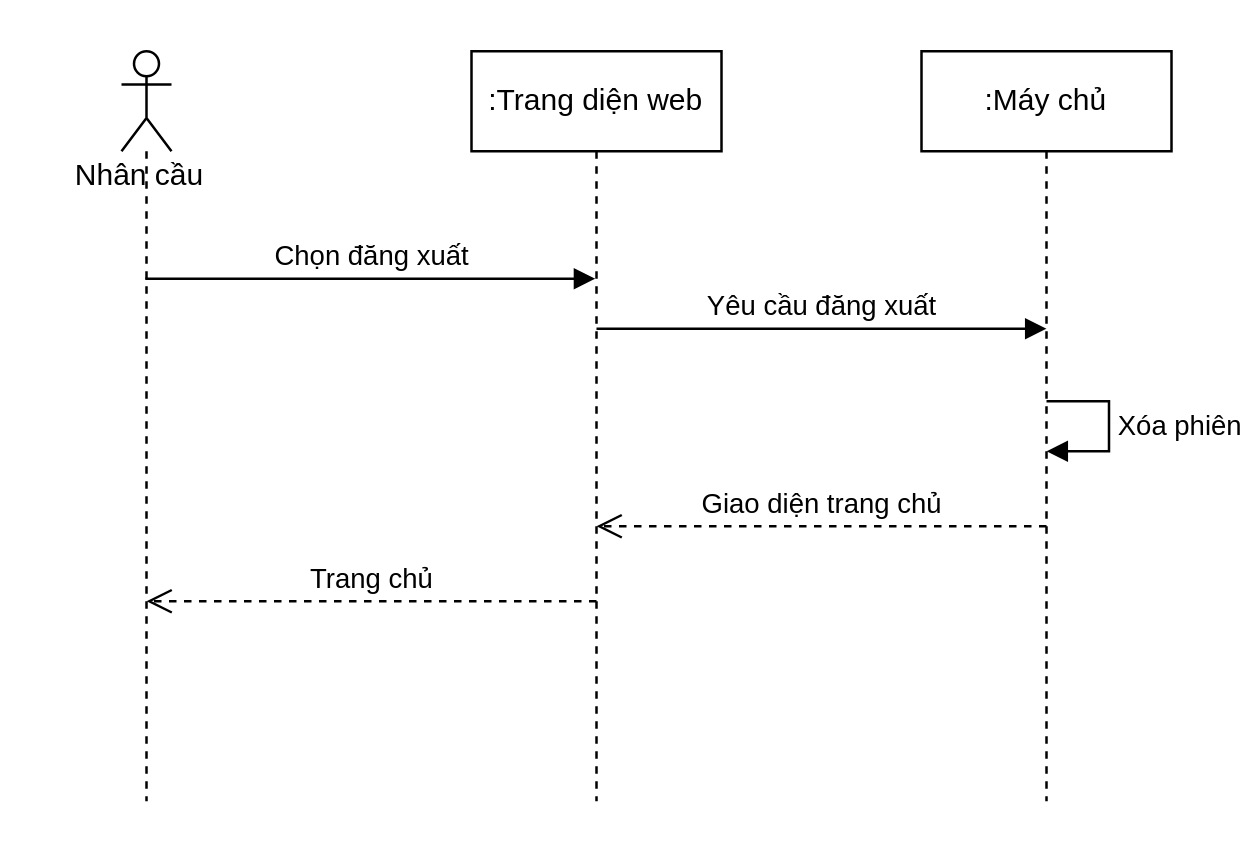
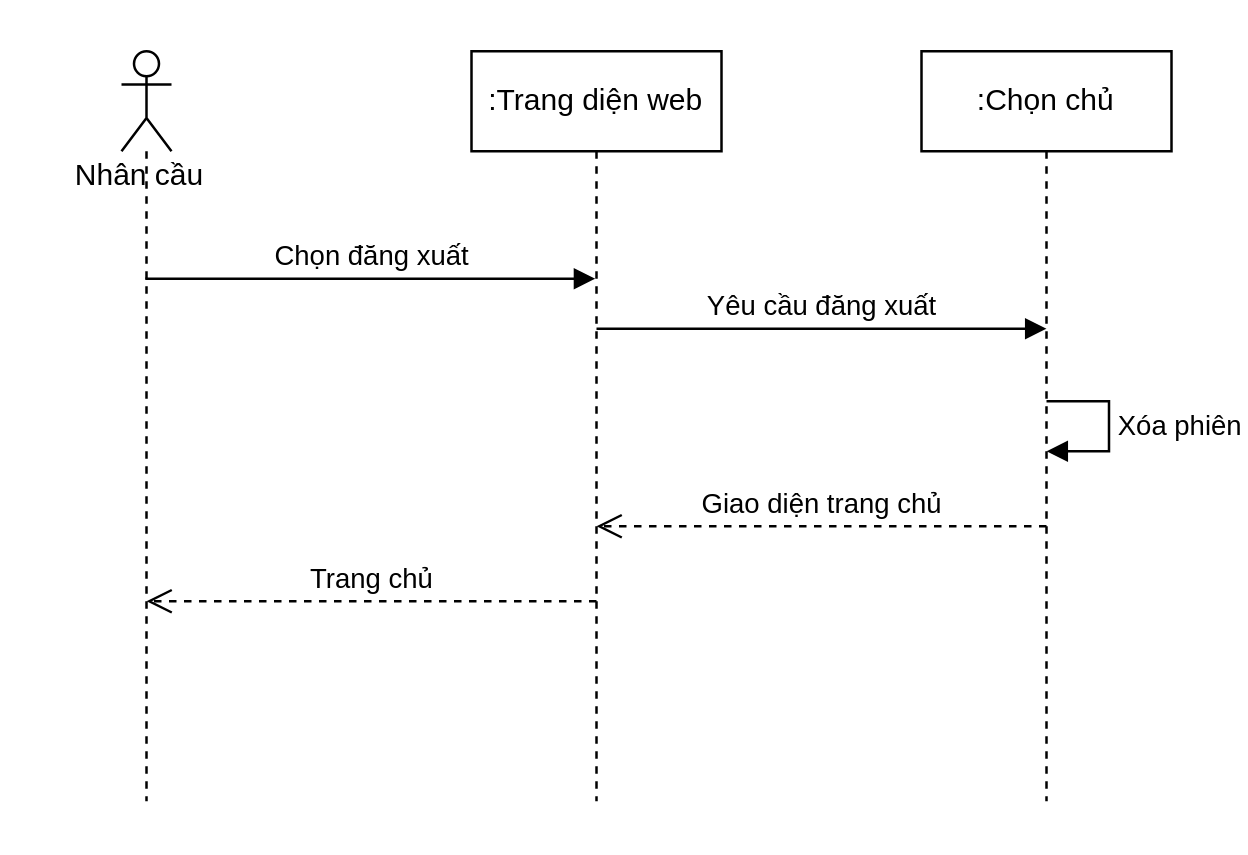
(1046, 101) -> (1046, 101)
